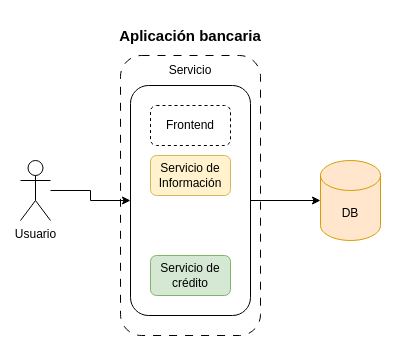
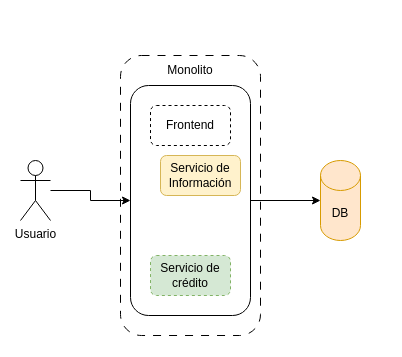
(191, 36) -> none
(191, 71) -> (191, 71)
(191, 176) -> (201, 176)
(351, 201) -> (341, 201)
(191, 276) -> (191, 276)
